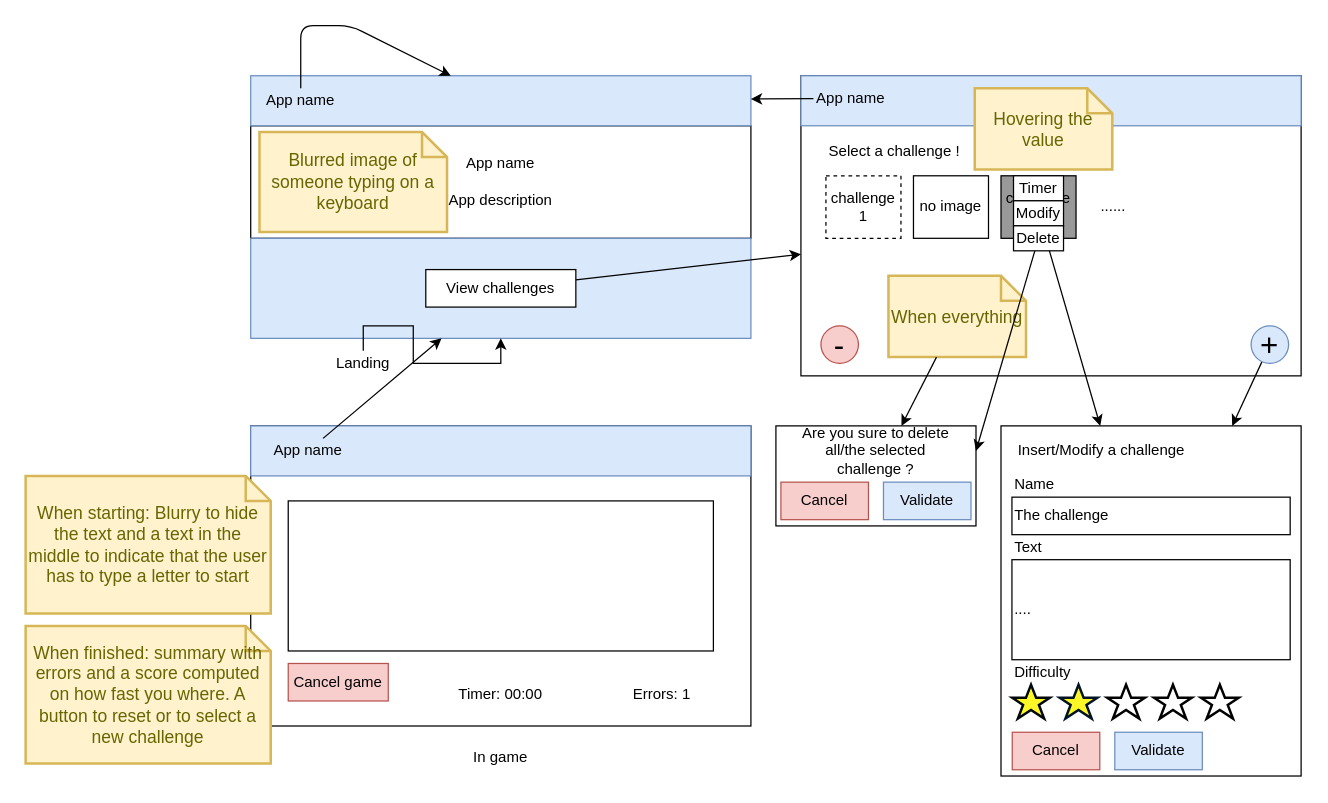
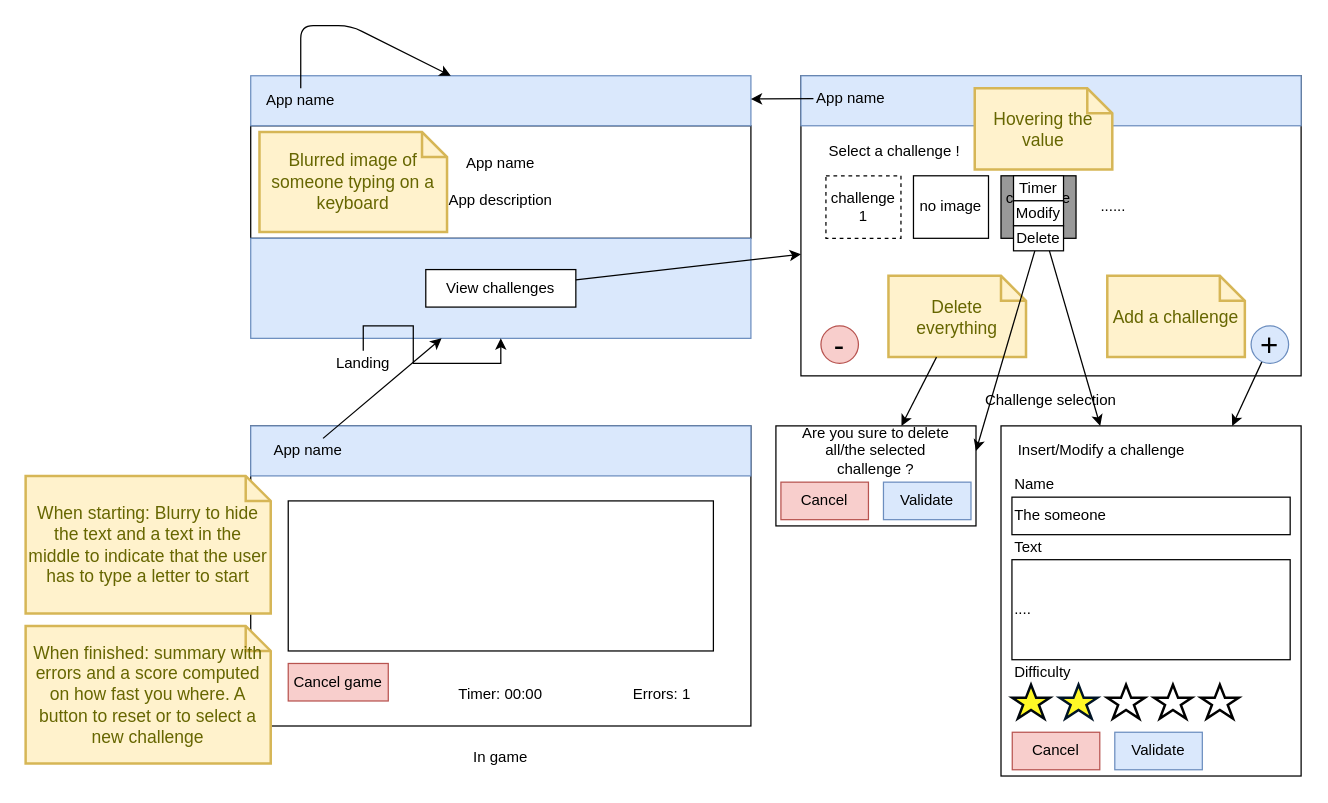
none -> (1176, 316)
(957, 317) -> (957, 317)
none -> (1051, 401)
(1063, 516) -> (1059, 516)
